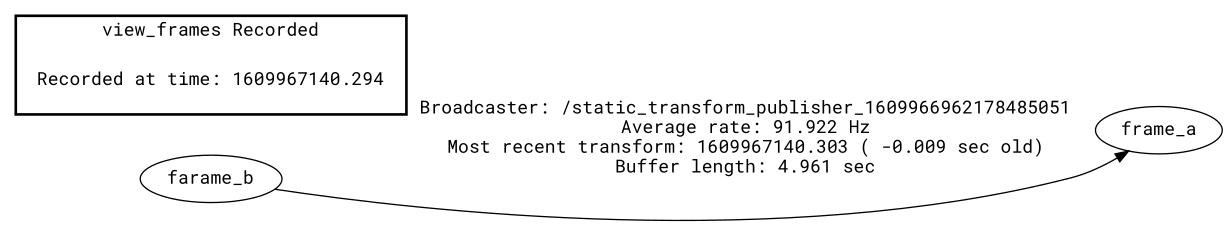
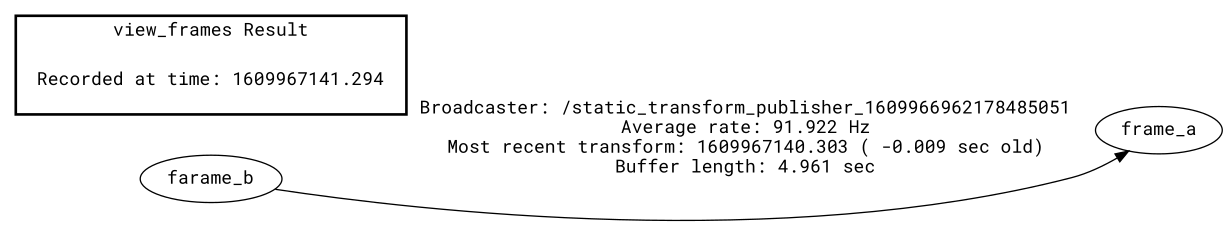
(211, 31) -> (211, 31)
(211, 80) -> (211, 80)
